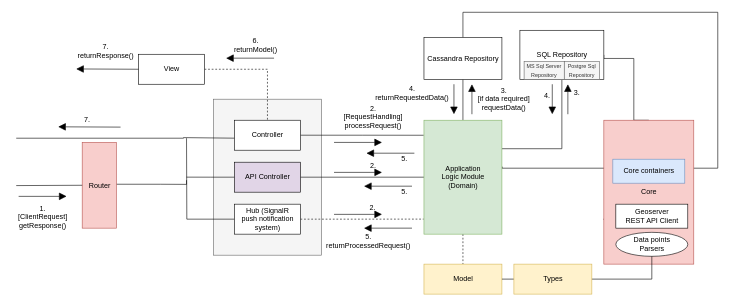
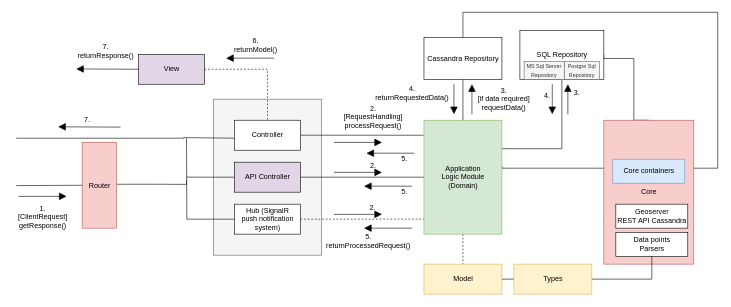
(171, 69) -> (171, 69)
(652, 216) -> (652, 216)
(652, 245) -> (652, 245)
